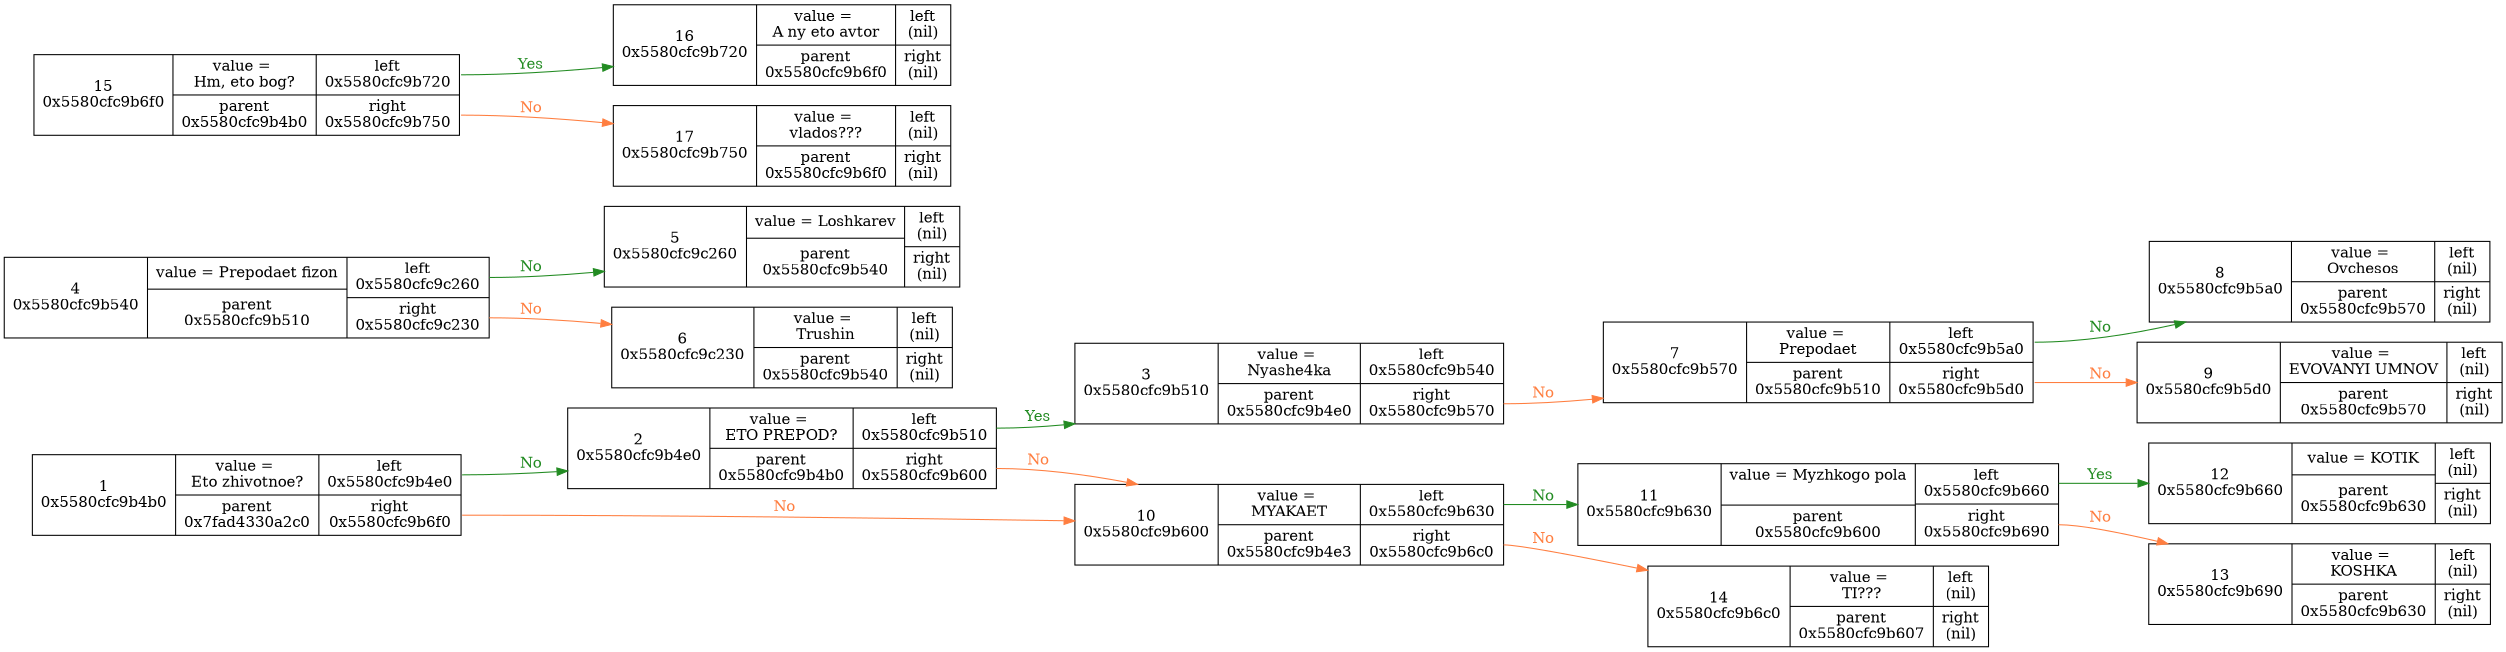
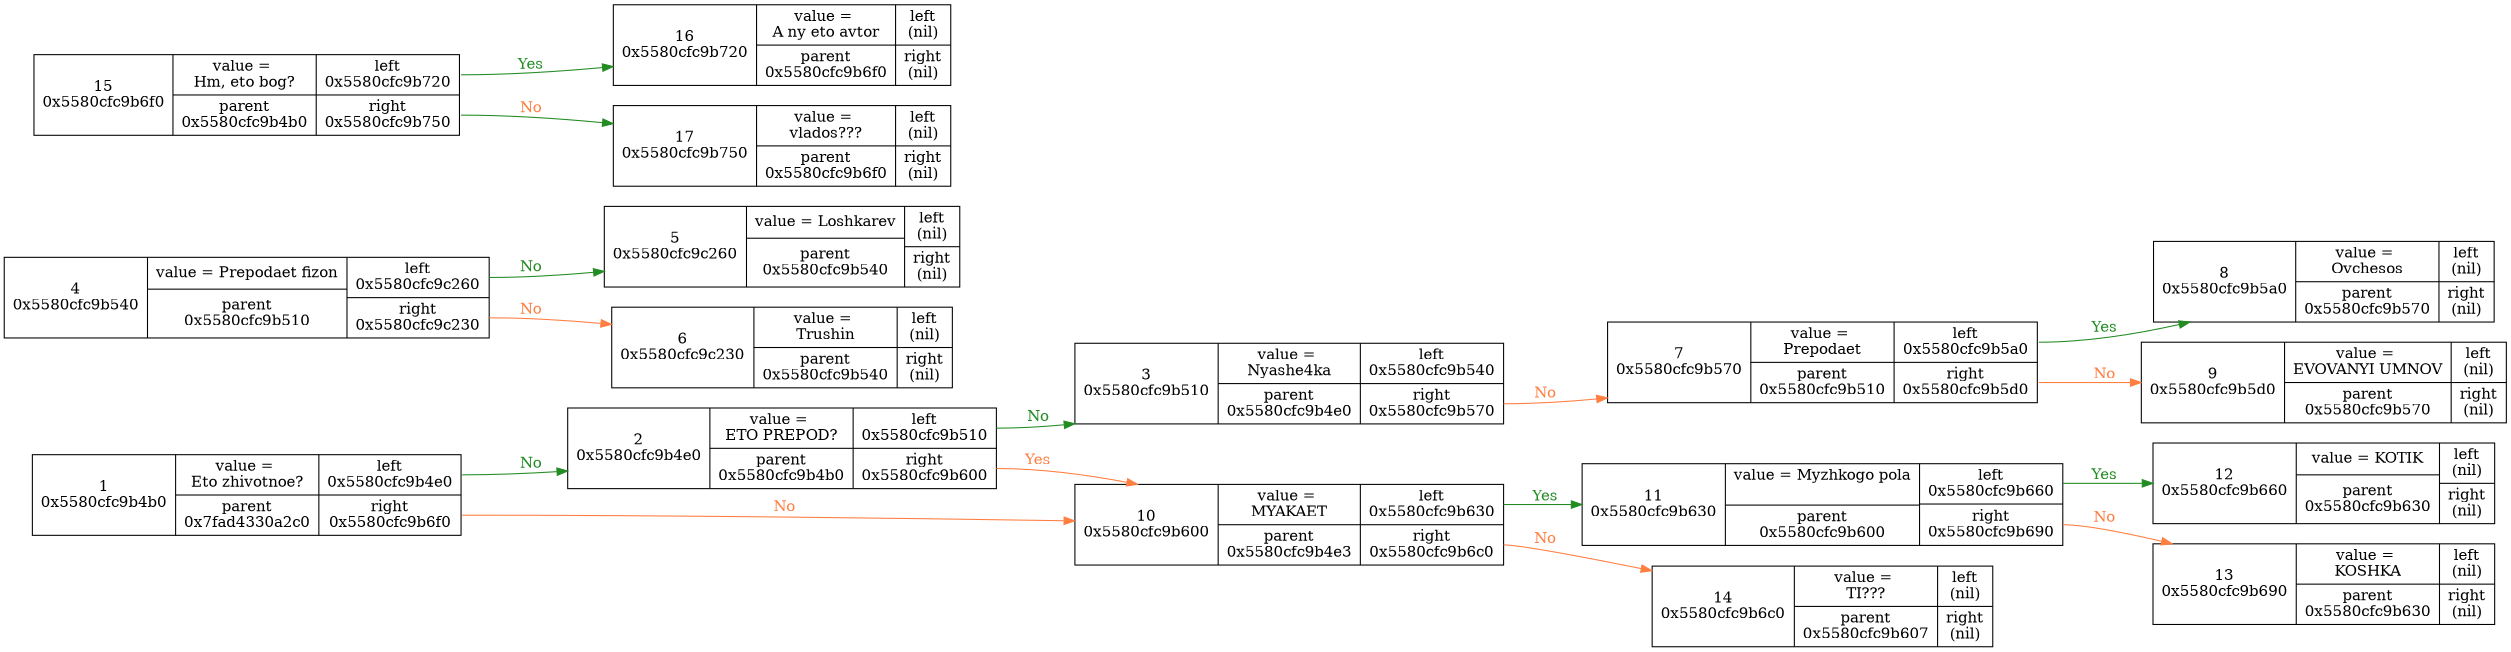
(532, 117) -> (532, 117)
(2098, 328) -> (2102, 328)
(1036, 417) -> (1036, 417)
(1036, 461) -> (1036, 461)
(1541, 497) -> (1543, 497)
